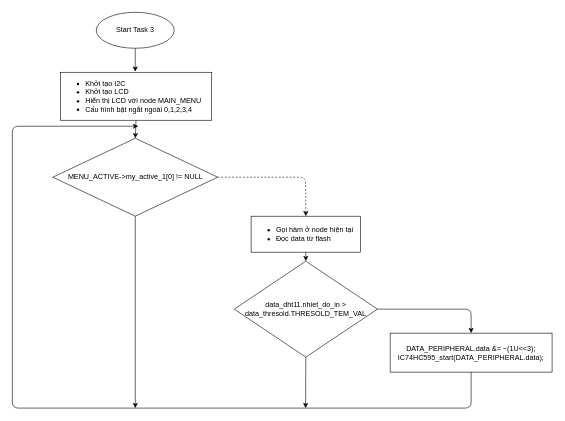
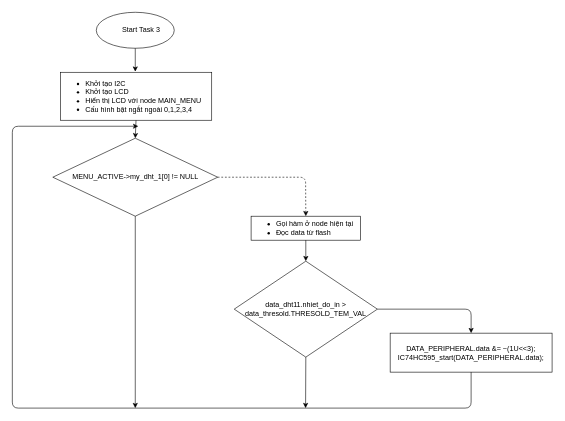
(135, 30) -> (141, 30)
(136, 177) -> (136, 177)
(306, 234) -> (306, 228)
